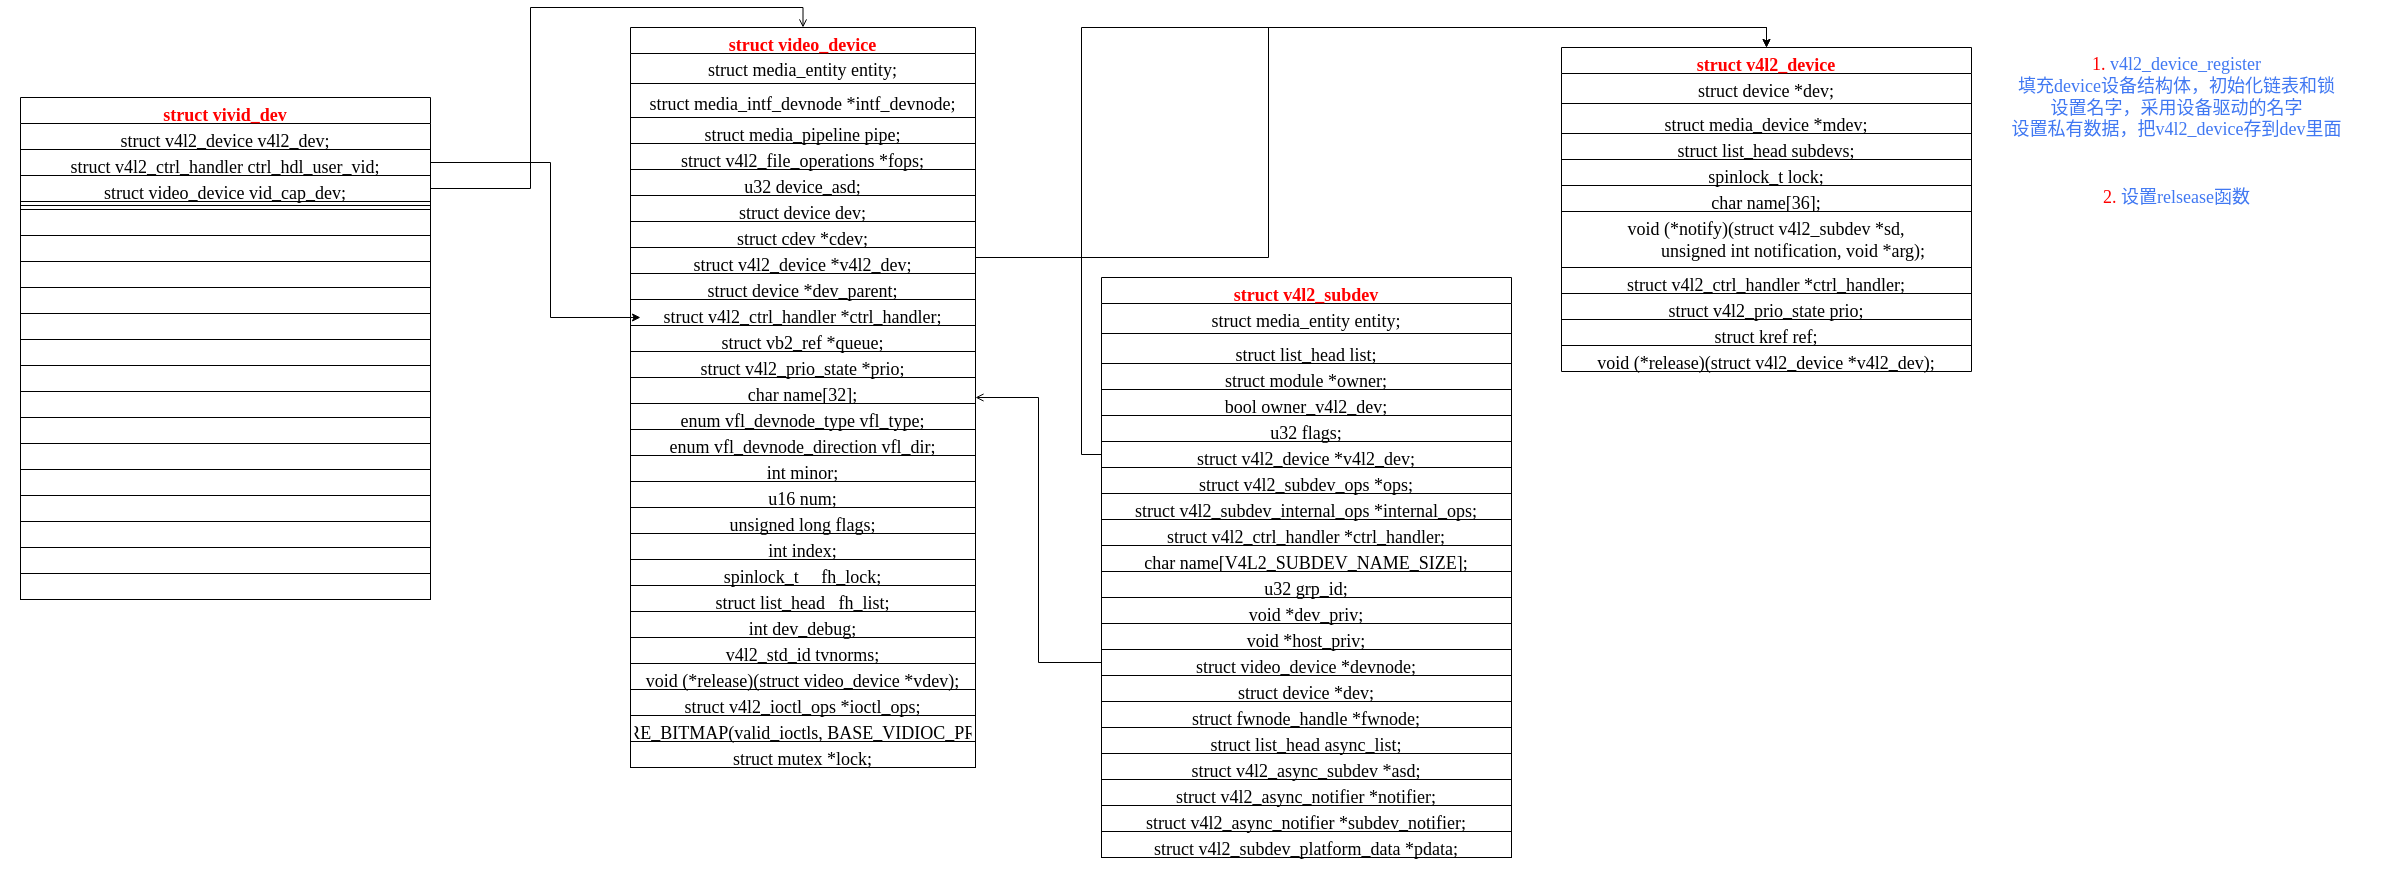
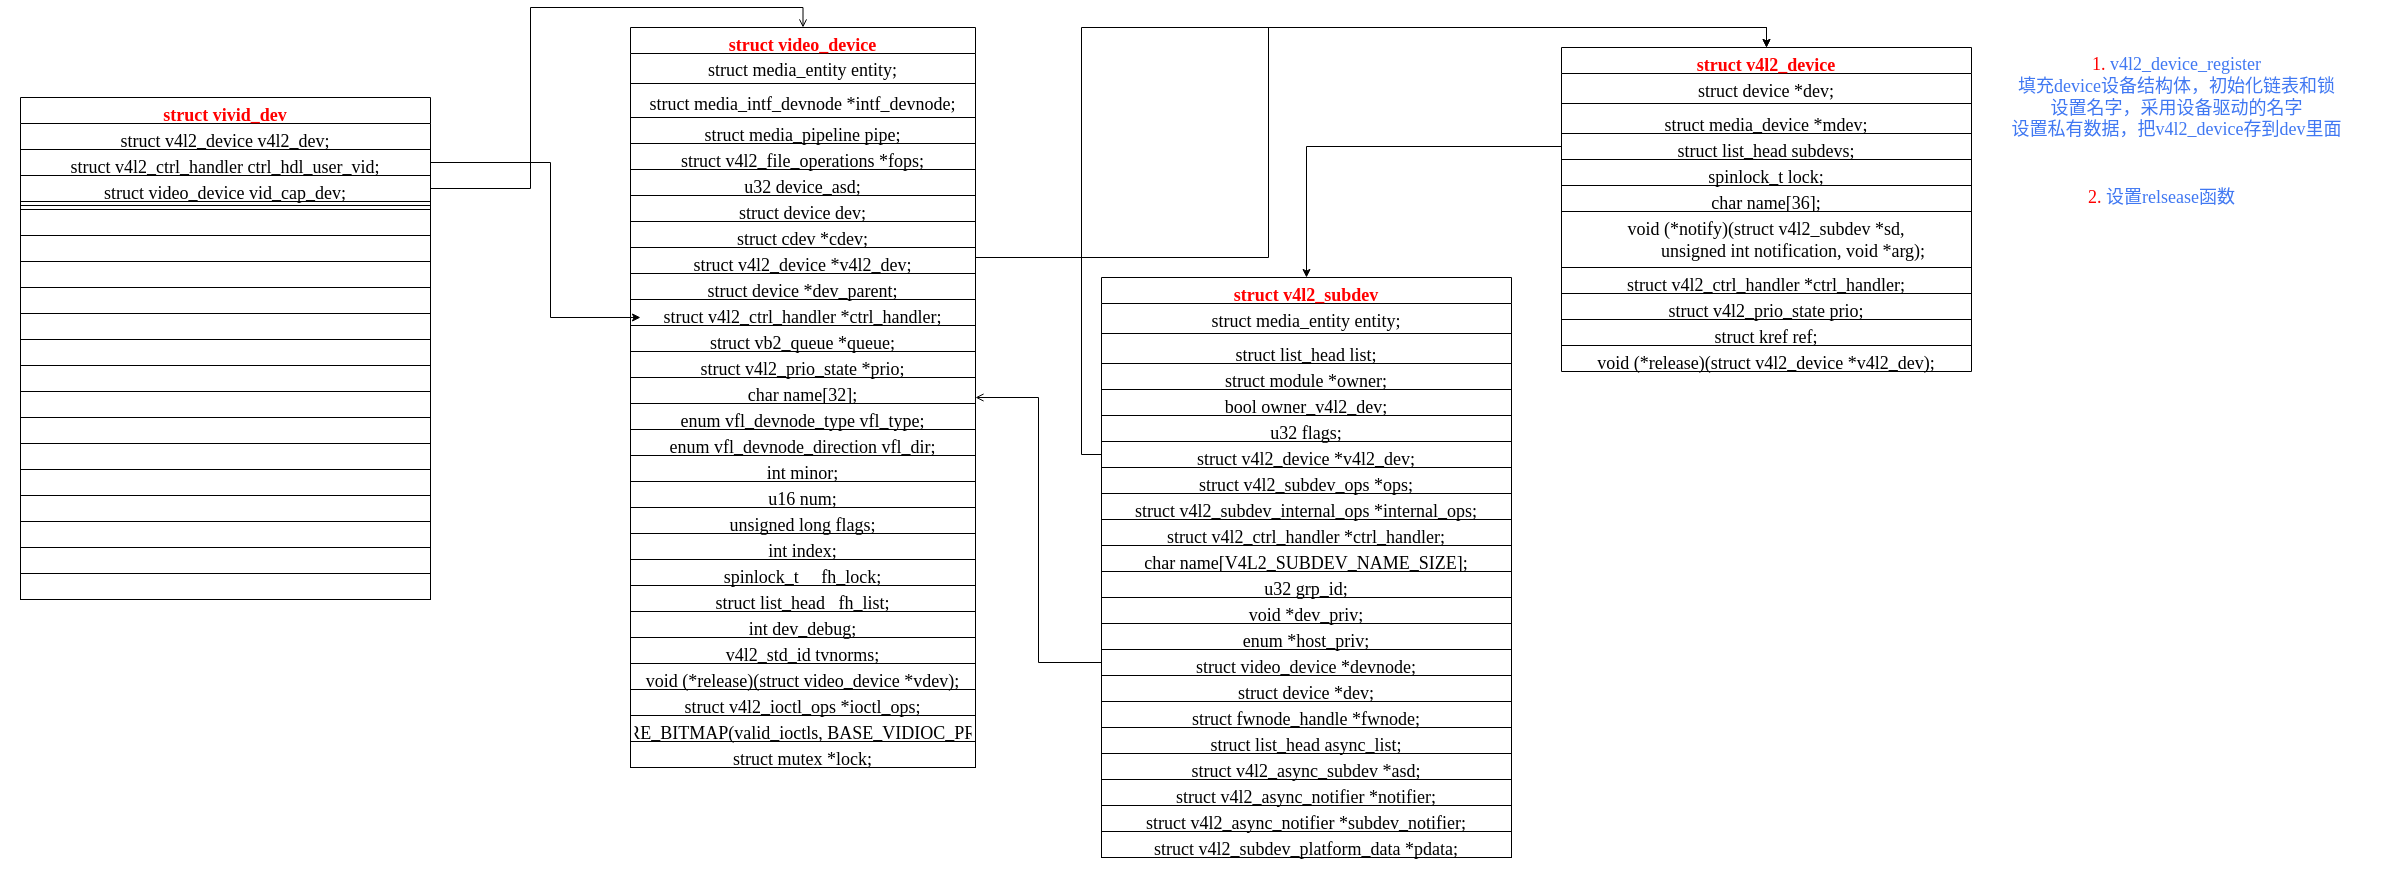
none -> (1373, 147)
(2177, 198) -> (2162, 198)
(803, 343) -> (803, 343)
(1306, 641) -> (1306, 641)
